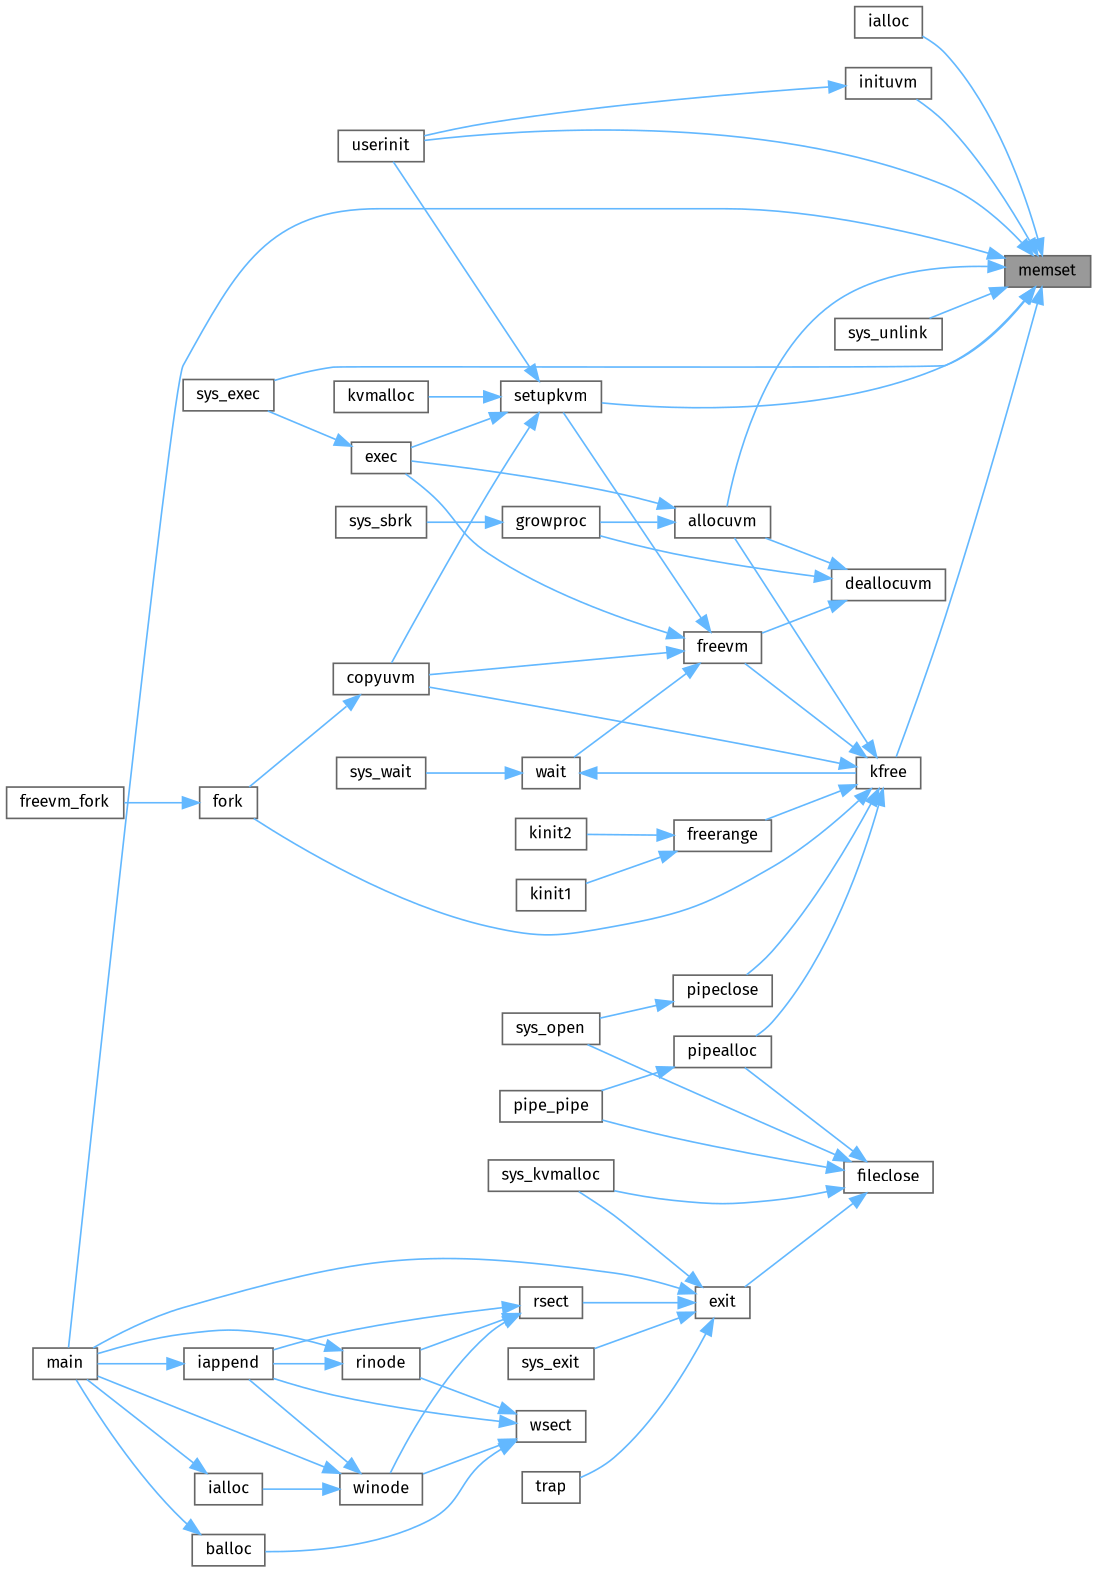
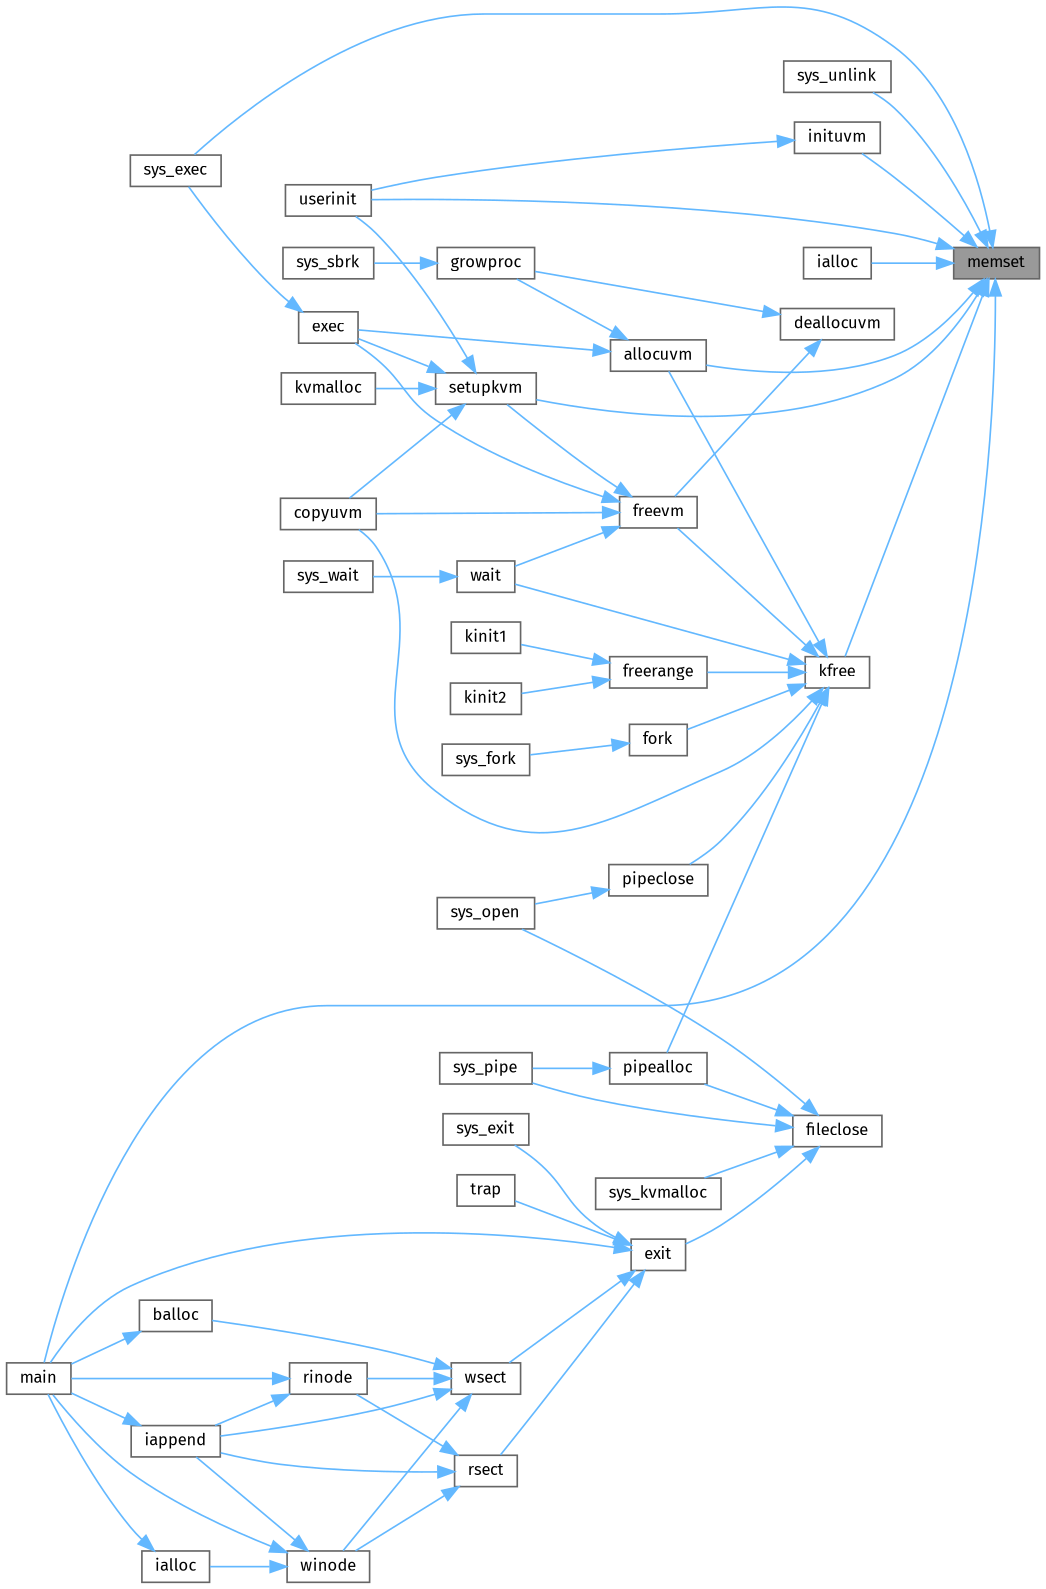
(798, 551) -> none
(298, 747) -> none
(727, 773) -> (652, 622)
(65, 803) -> (486, 760)
(551, 1106) -> (486, 1068)
(635, 1232) -> (565, 1322)
